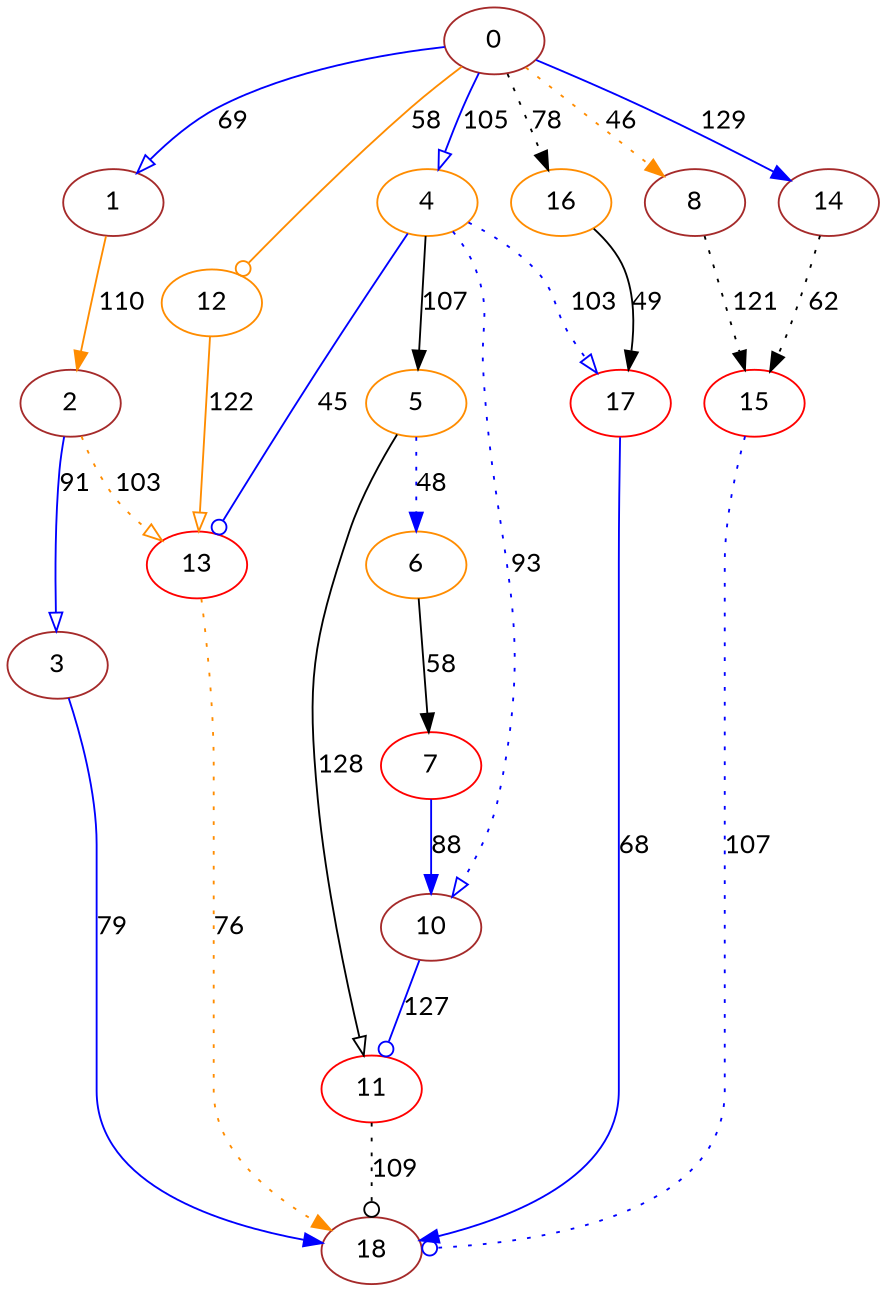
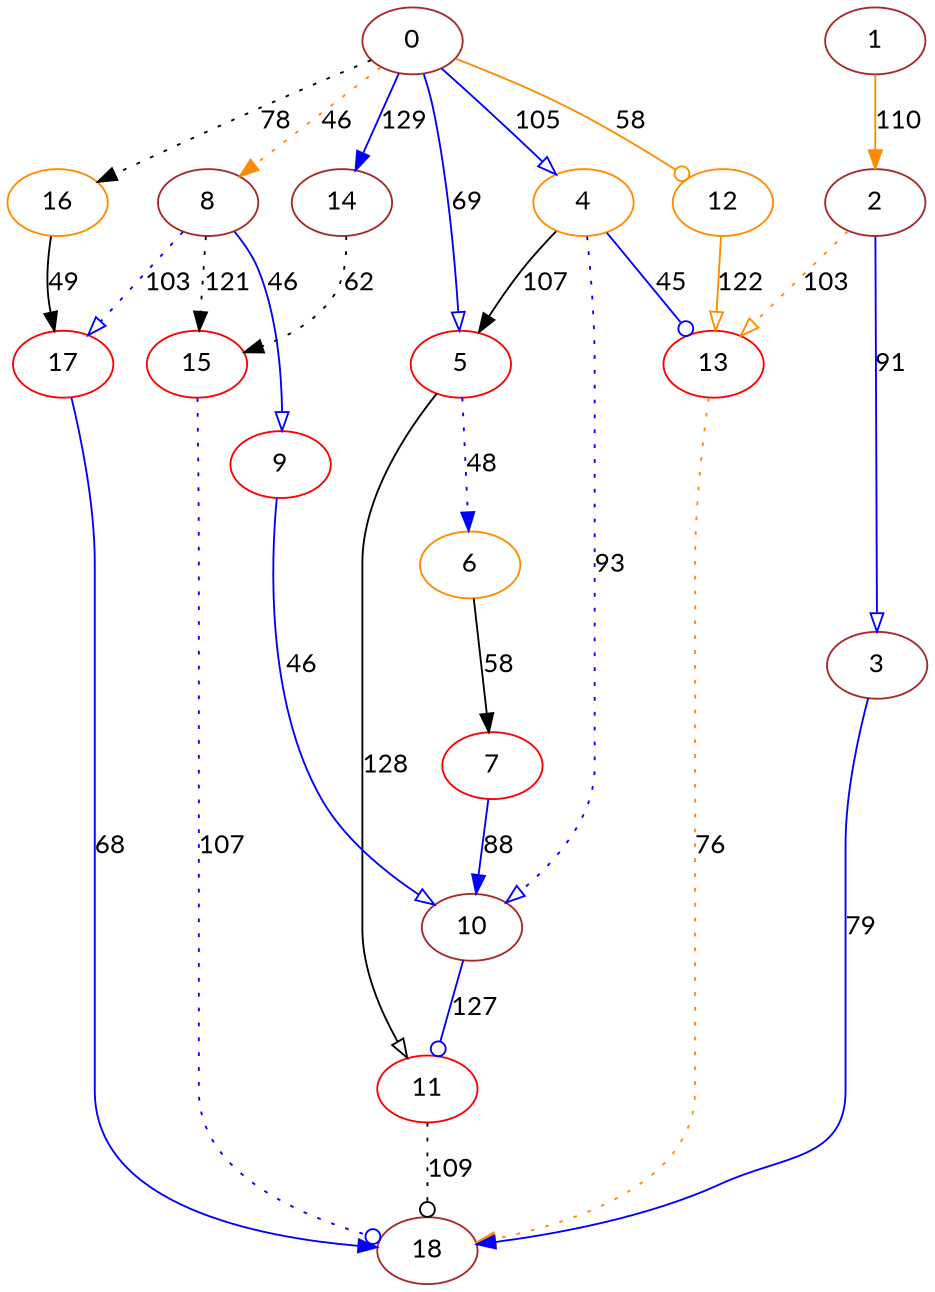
(287, 79) -> (447, 192)
(542, 277) -> (142, 277)
(416, 403) -> (461, 364)
none -> (281, 465)
